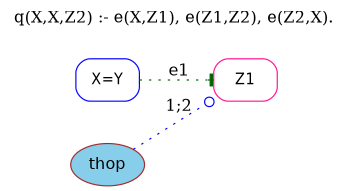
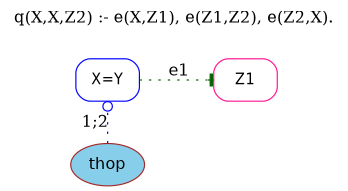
(169, 127) -> (108, 127)
